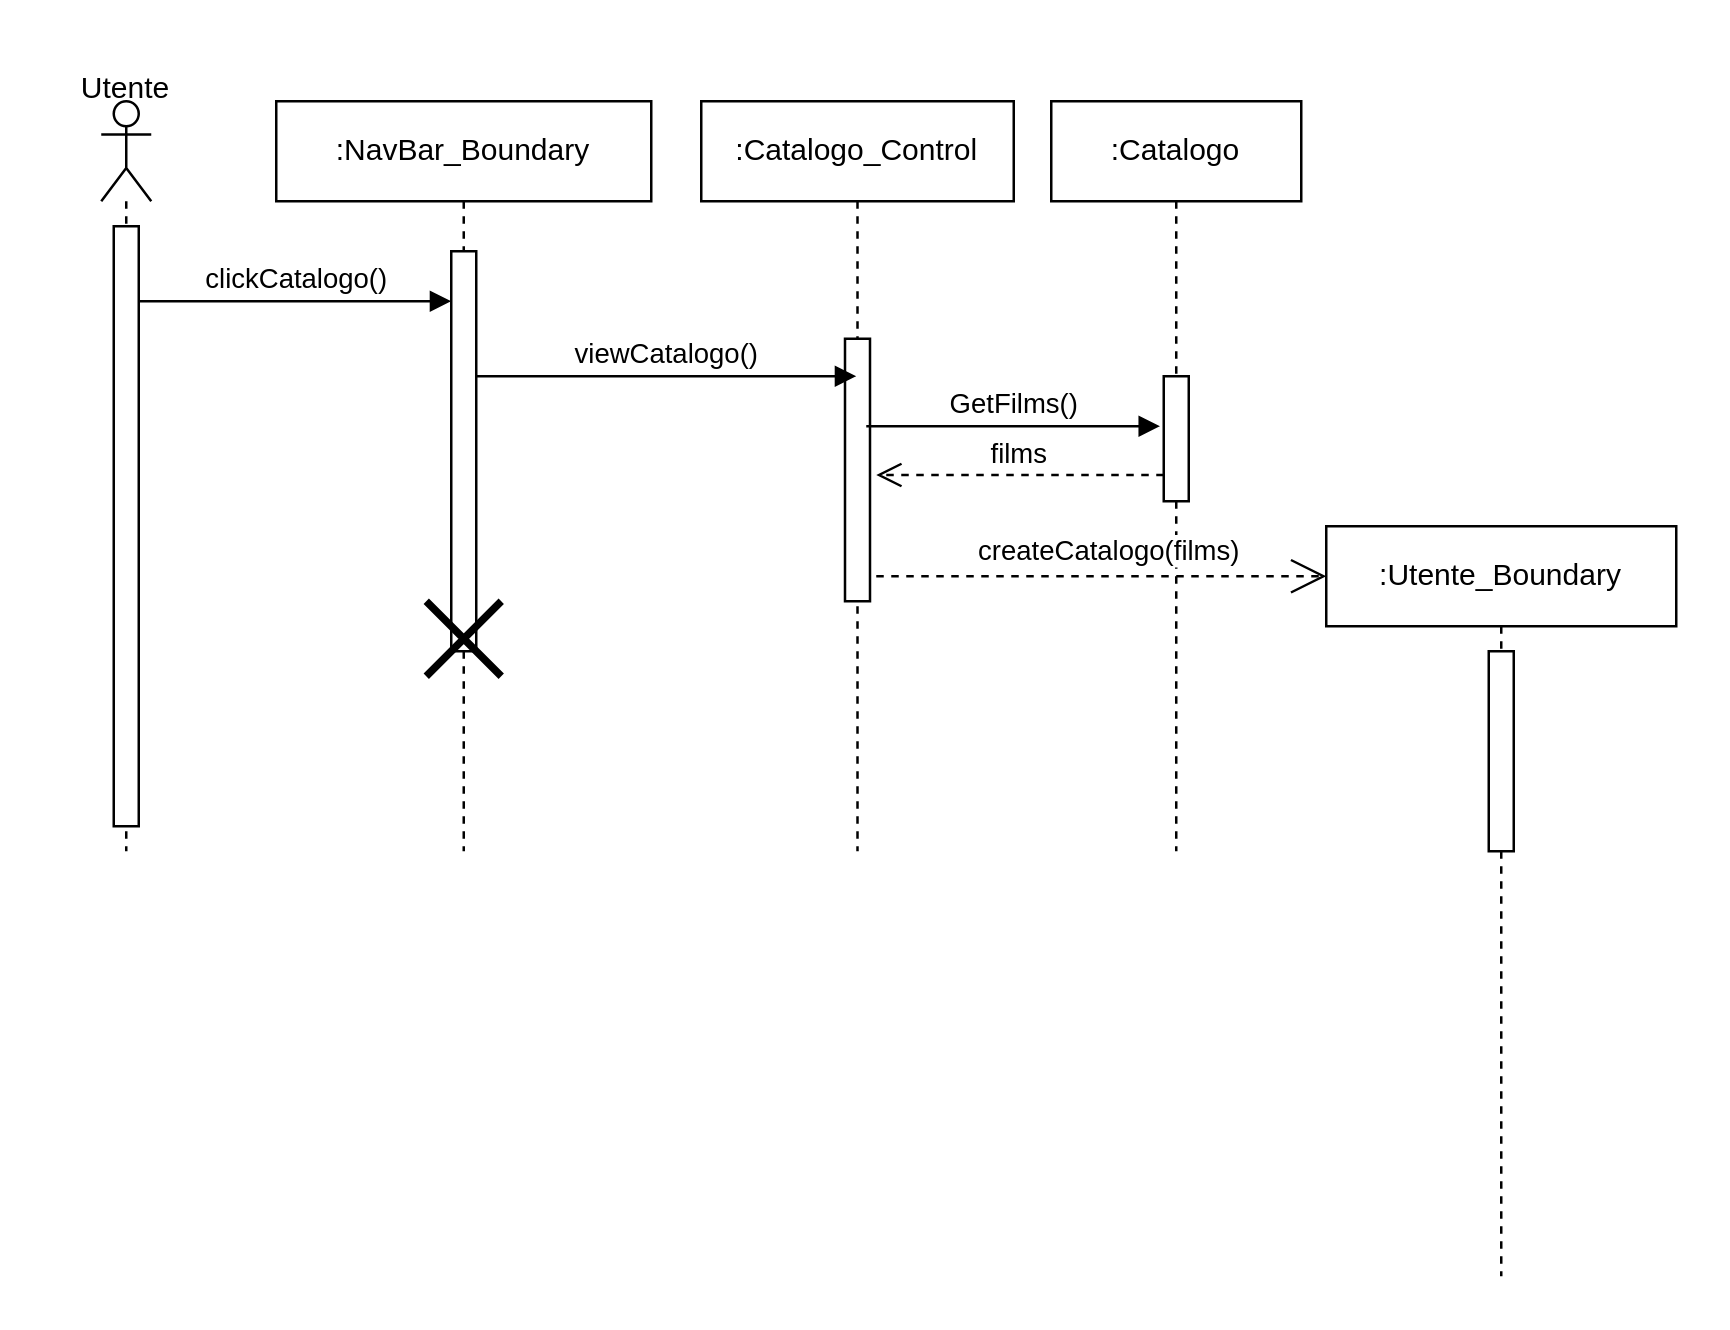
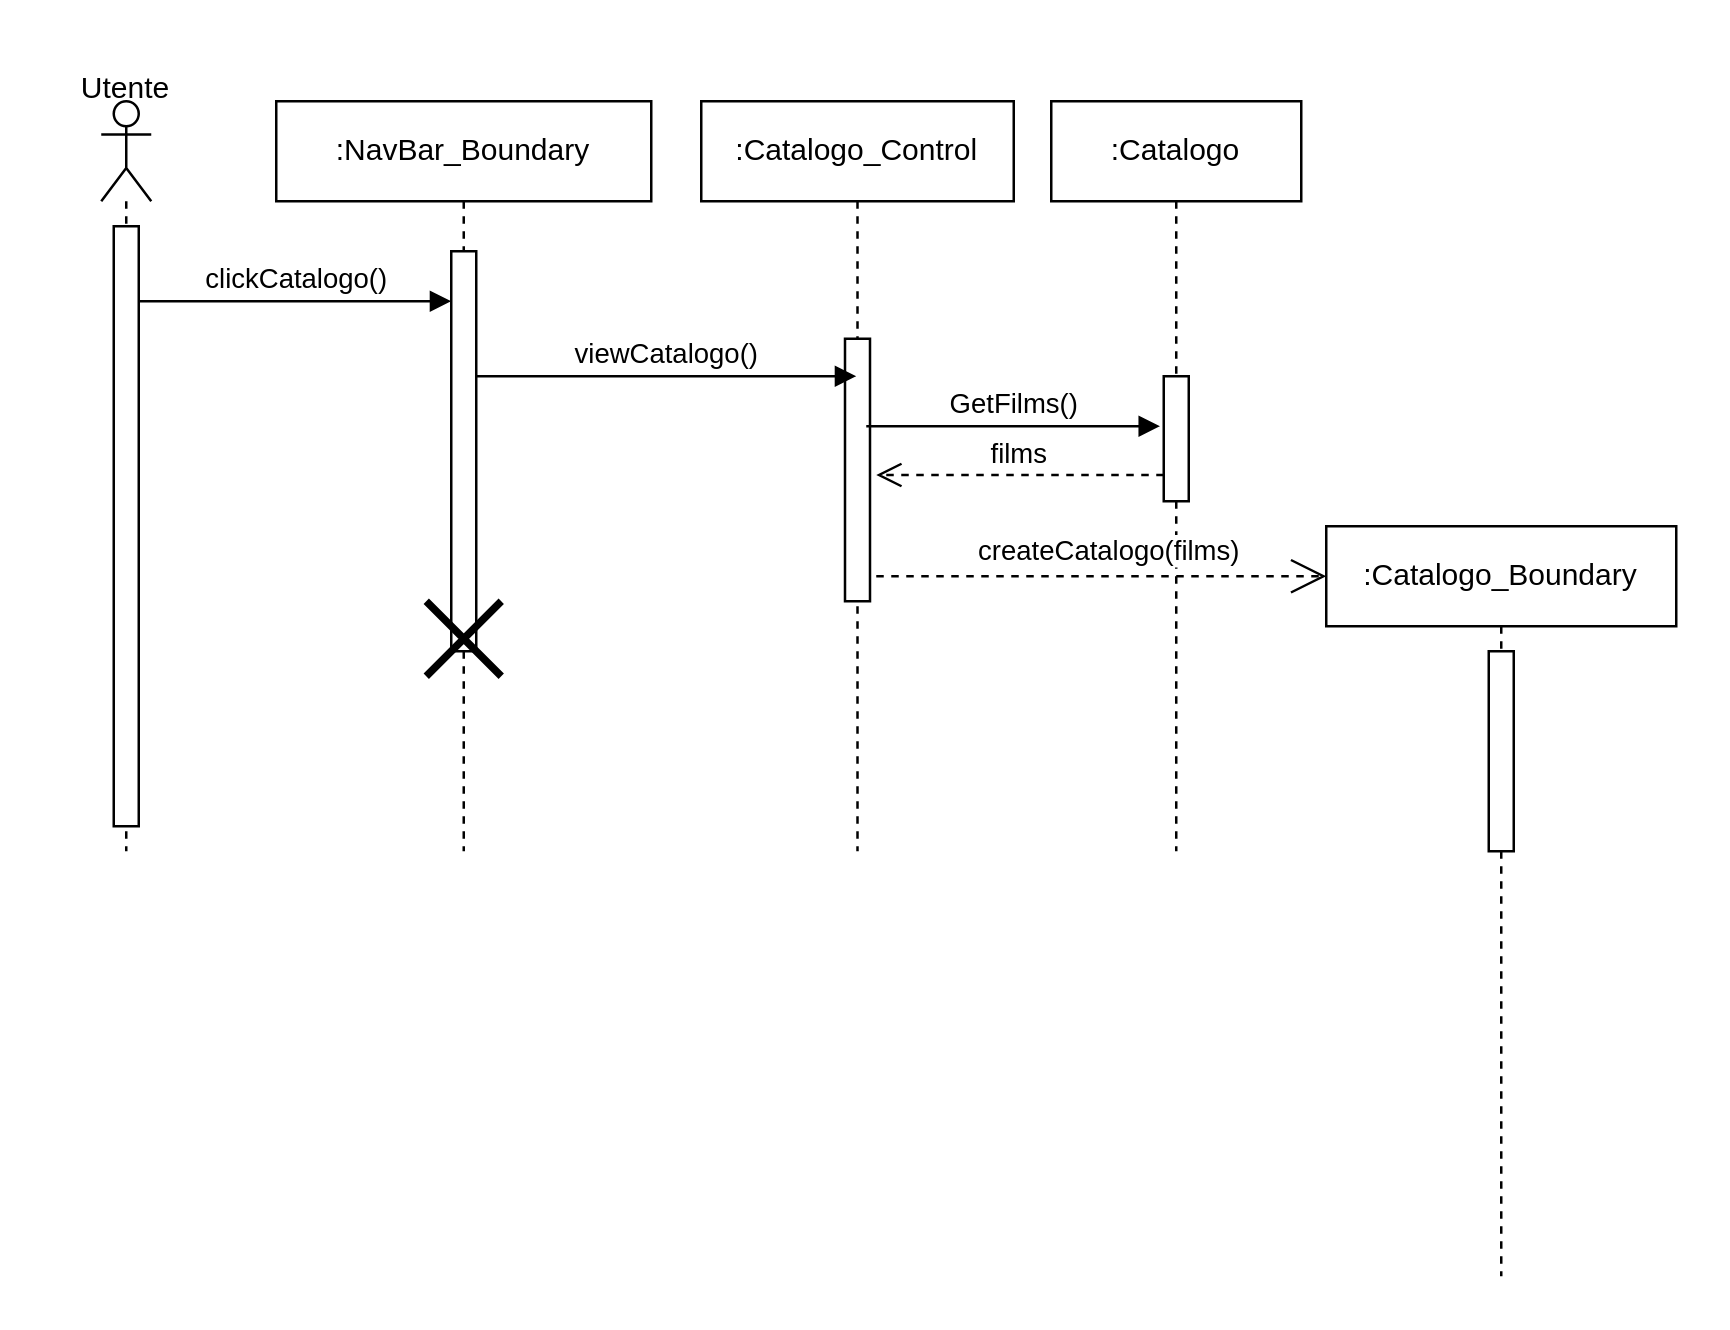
(1501, 576) -> (1501, 576)
